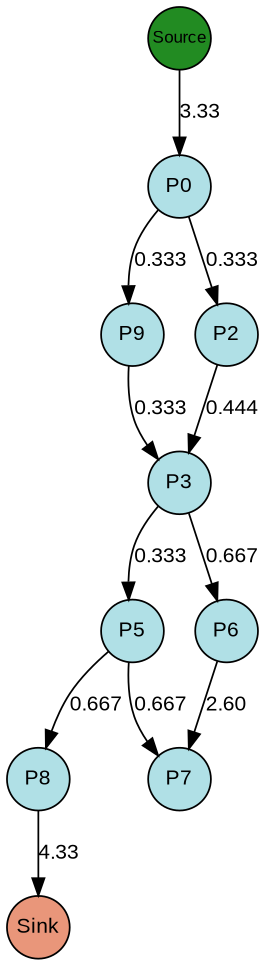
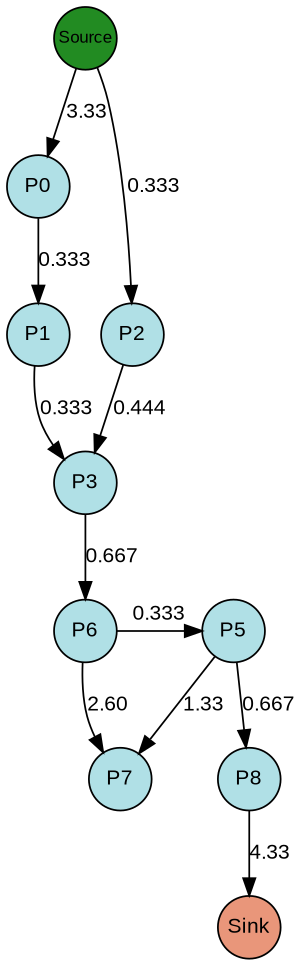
(200, 252) -> (121, 175)
(132, 335) -> (38, 335)
(136, 541) -> (151, 631)
(161, 705) -> (204, 705)
